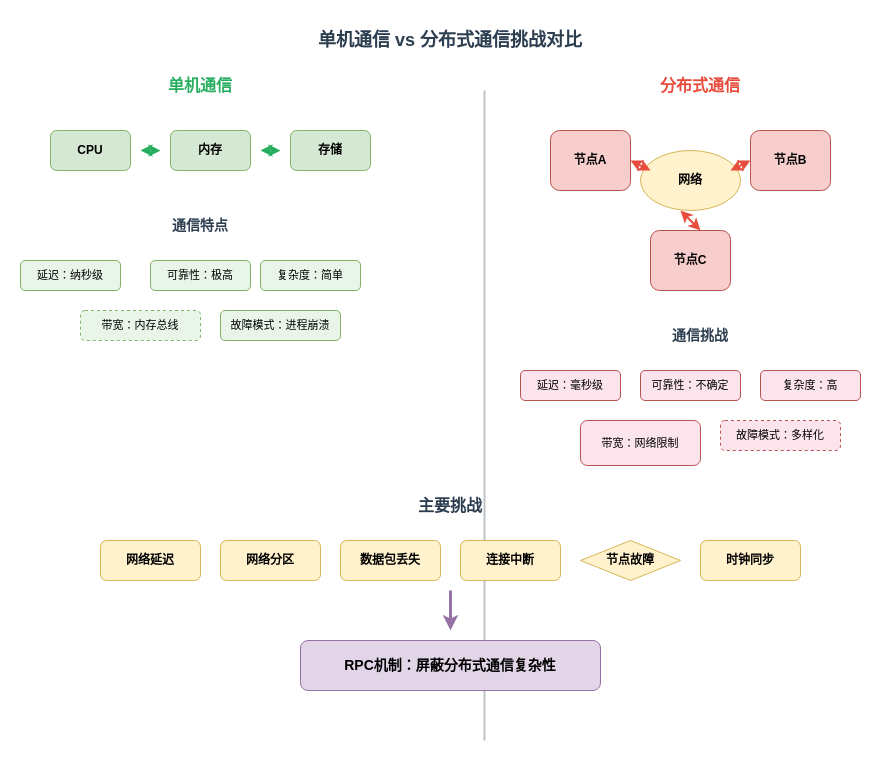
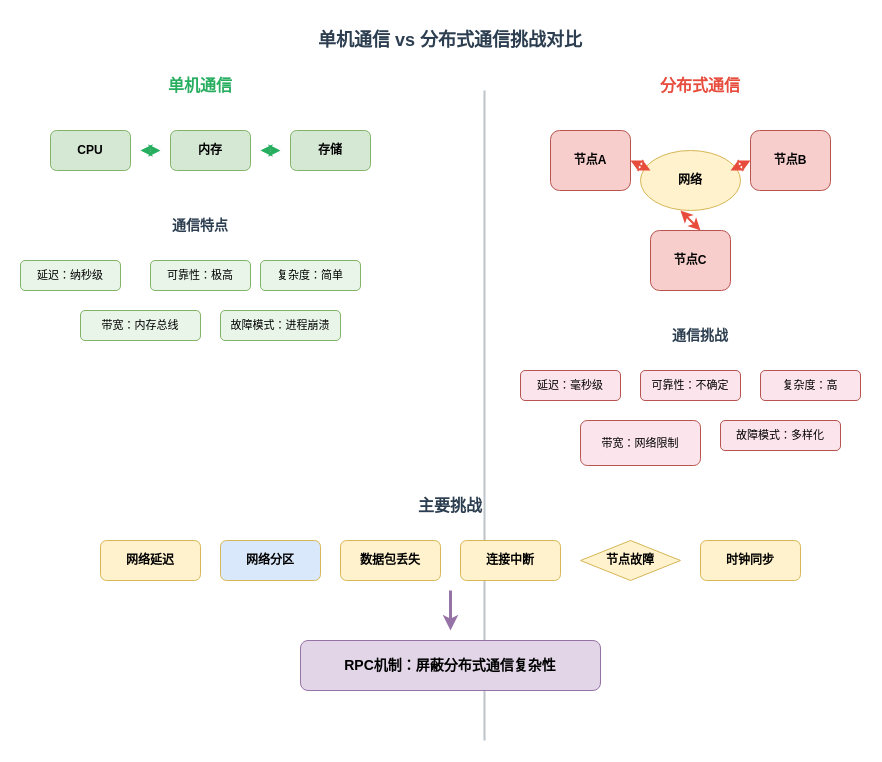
(141, 326) -> (141, 326)
(781, 436) -> (781, 436)
(271, 561) -> (271, 561)
